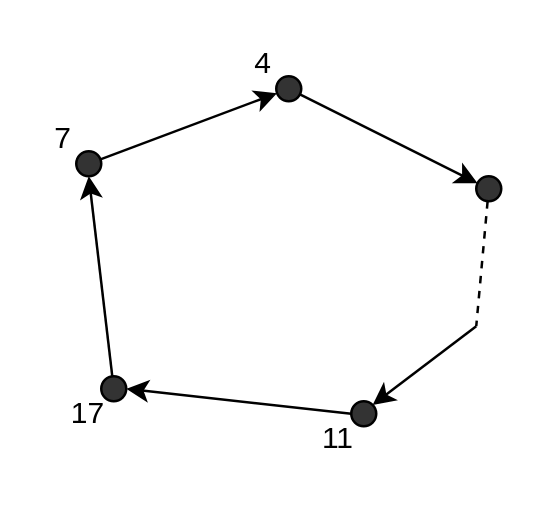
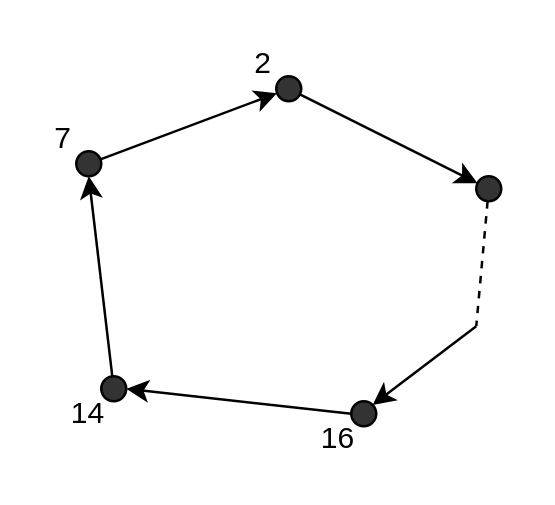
(264, 64) -> (264, 64)
(89, 414) -> (89, 414)
(339, 439) -> (339, 439)
